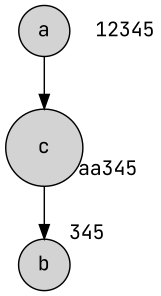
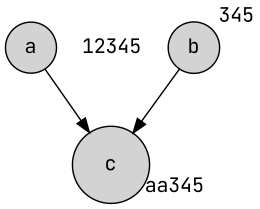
(44, 205) -> (161, 95)
